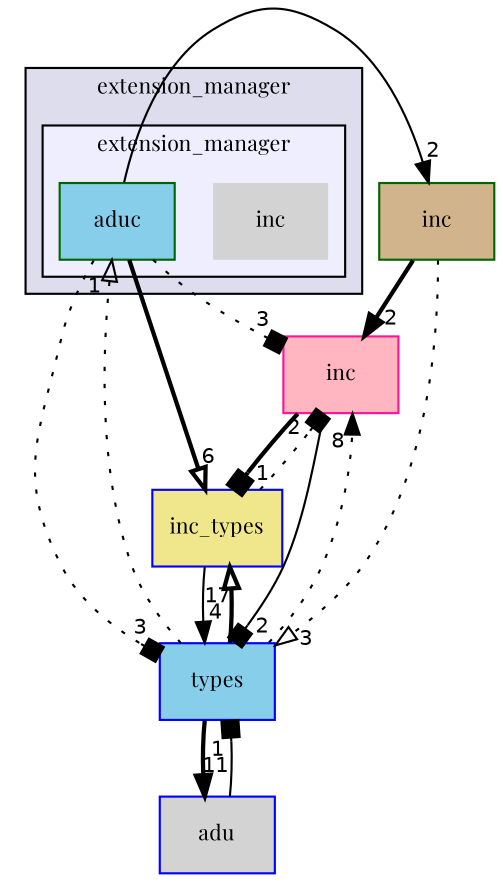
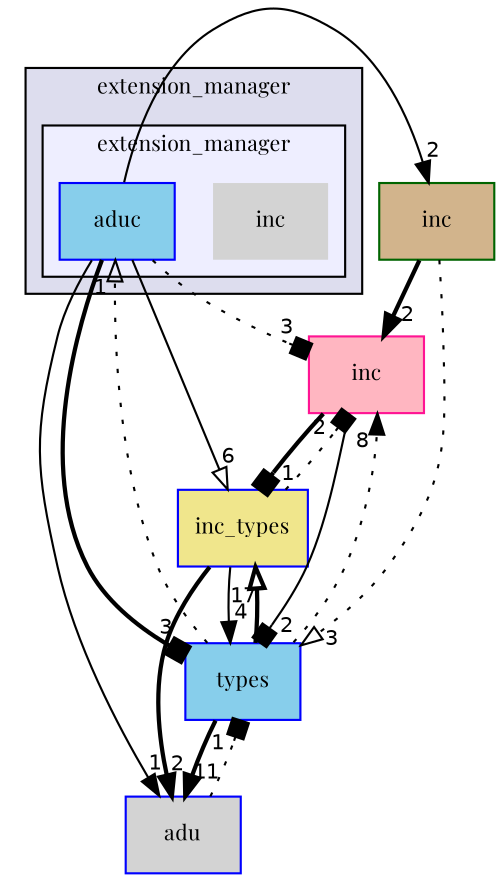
(117, 221) -> (117, 221)
(164, 364) -> (176, 365)
(35, 467) -> (64, 469)
none -> (49, 524)
none -> (161, 665)
(232, 769) -> (223, 769)
